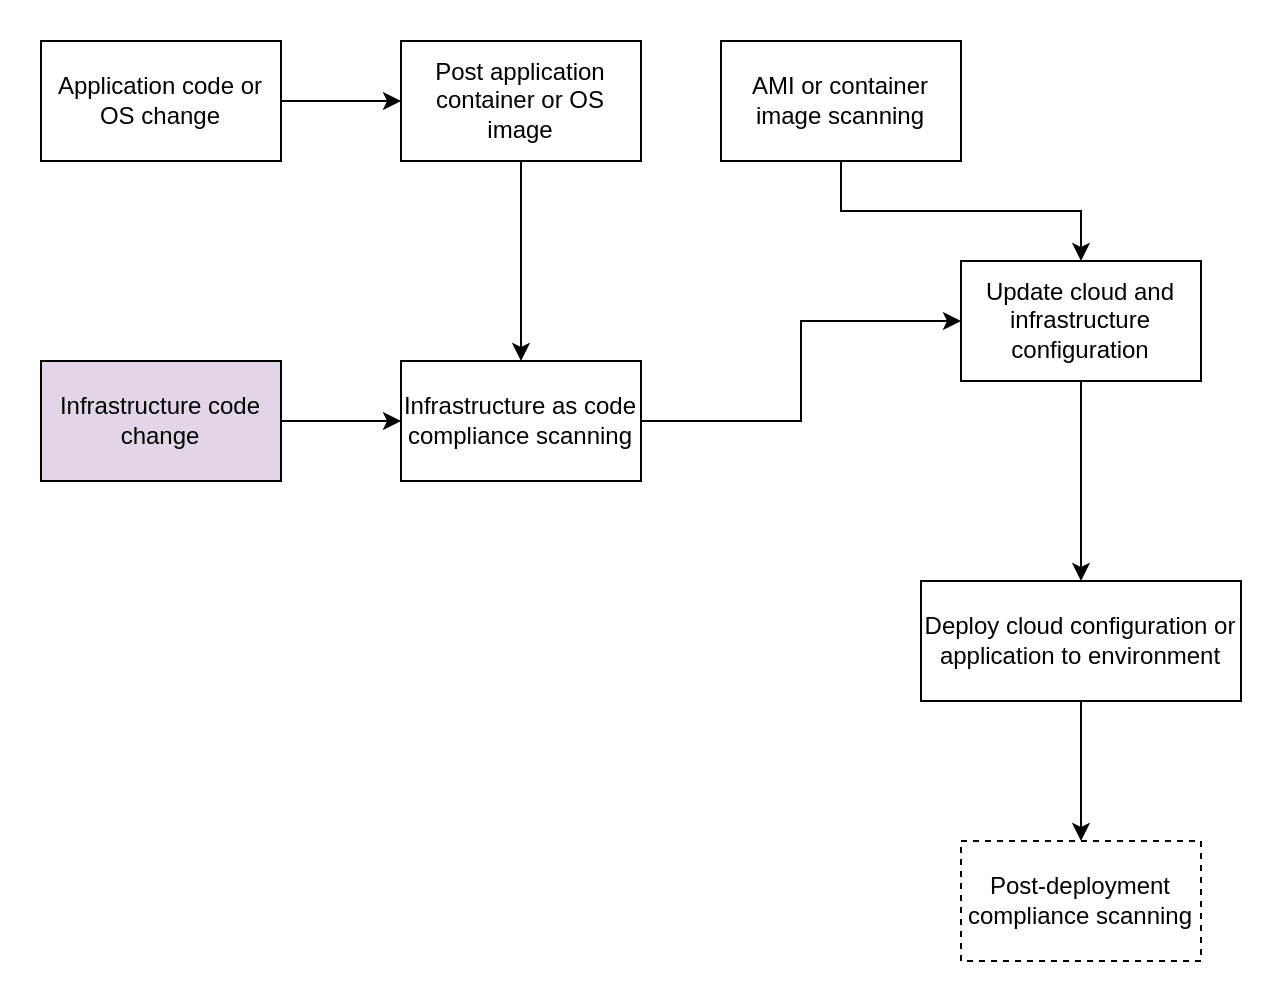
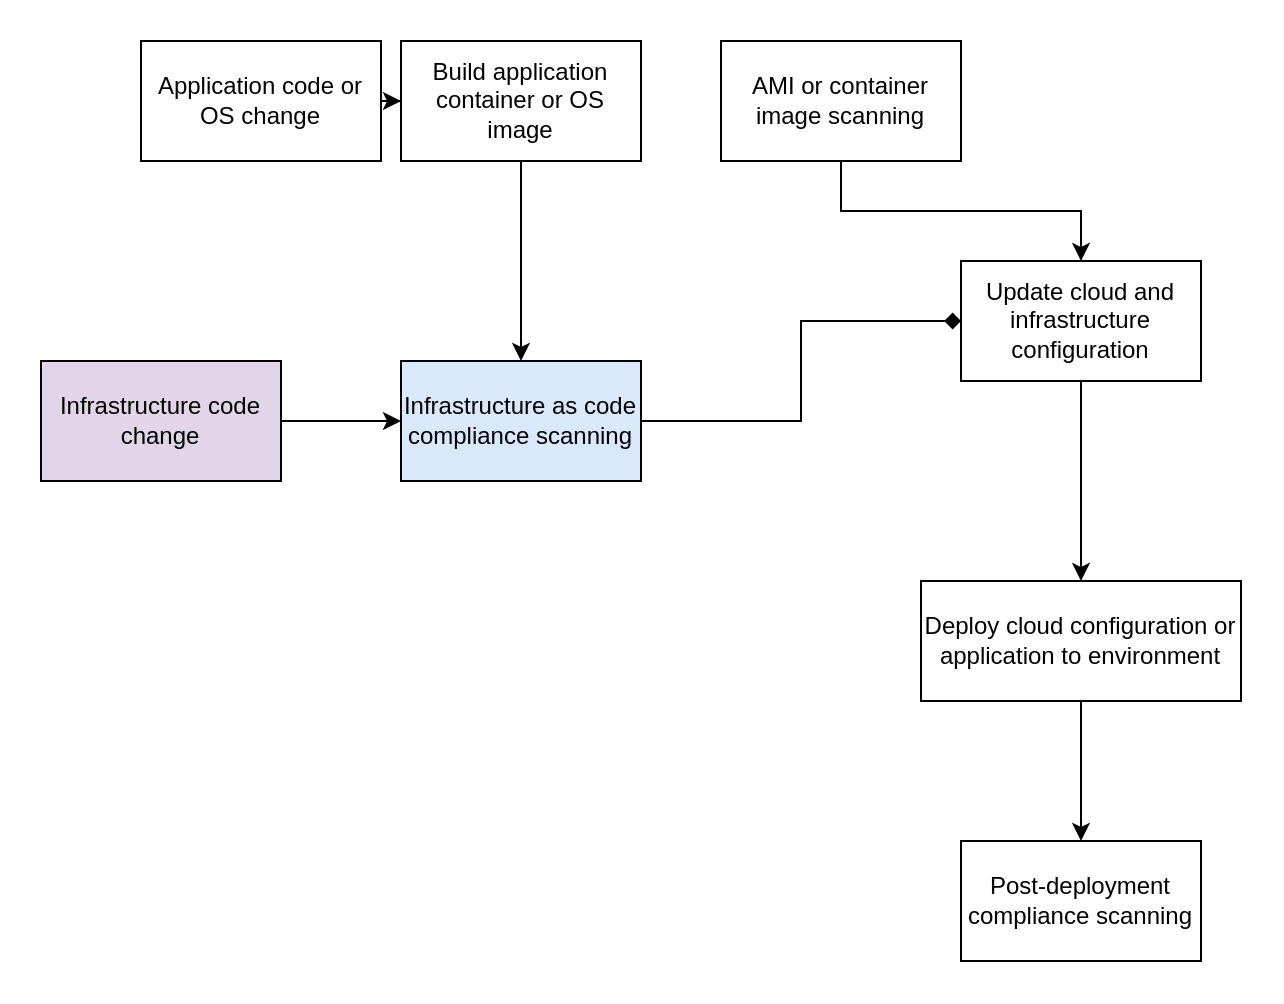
(161, 101) -> (261, 101)
(521, 101) -> (521, 101)
(945, 321) -> (944, 321)
(521, 421) -> (521, 421)
(1081, 901) -> (1081, 901)
